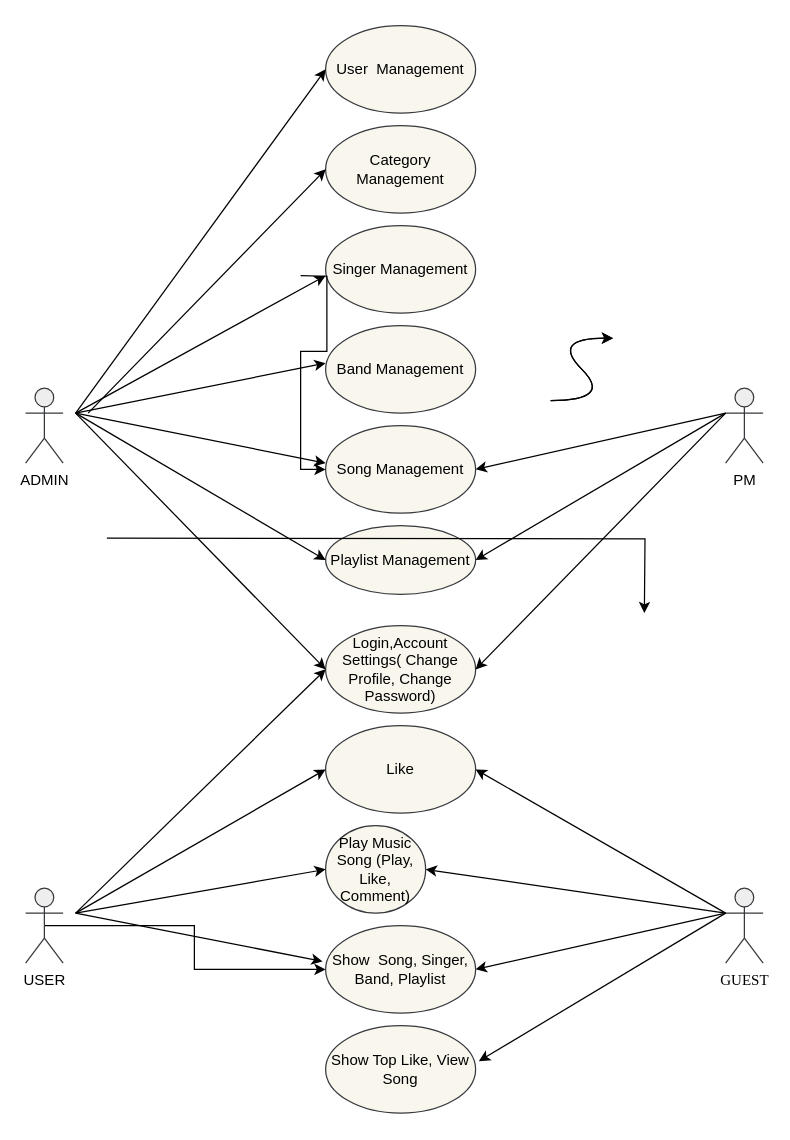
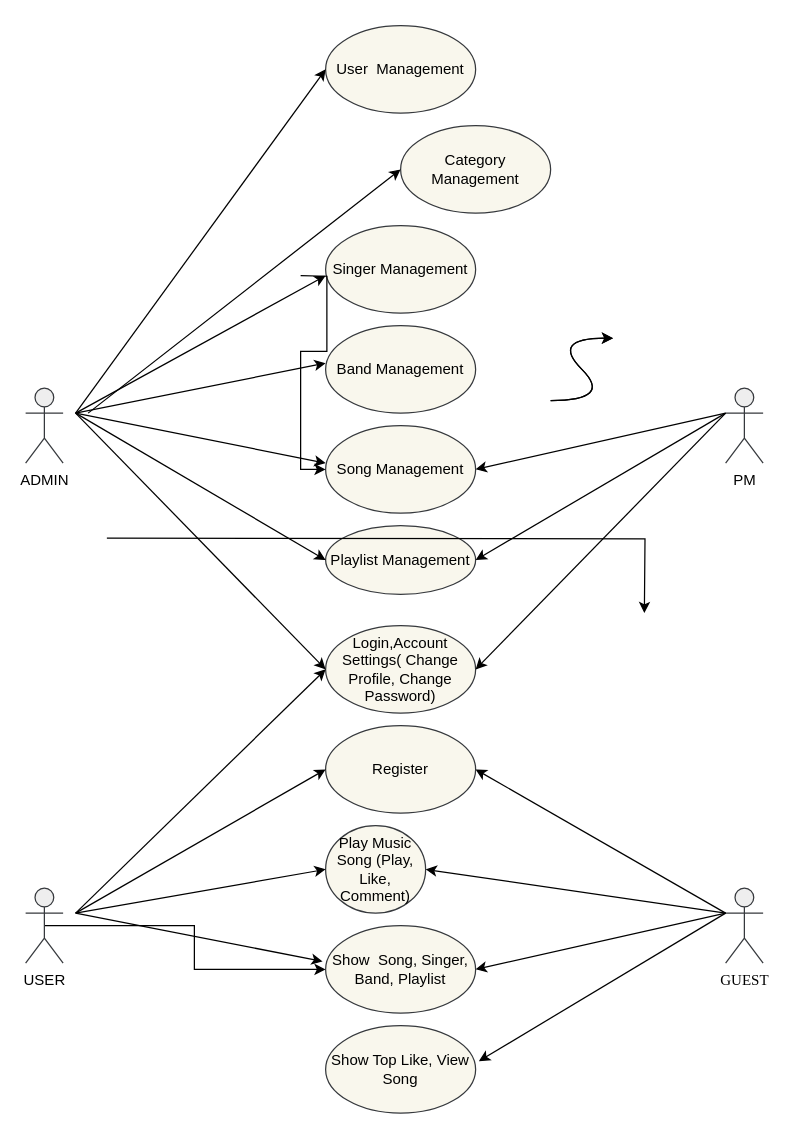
(401, 169) -> (476, 169)
(401, 769) -> (401, 769)
